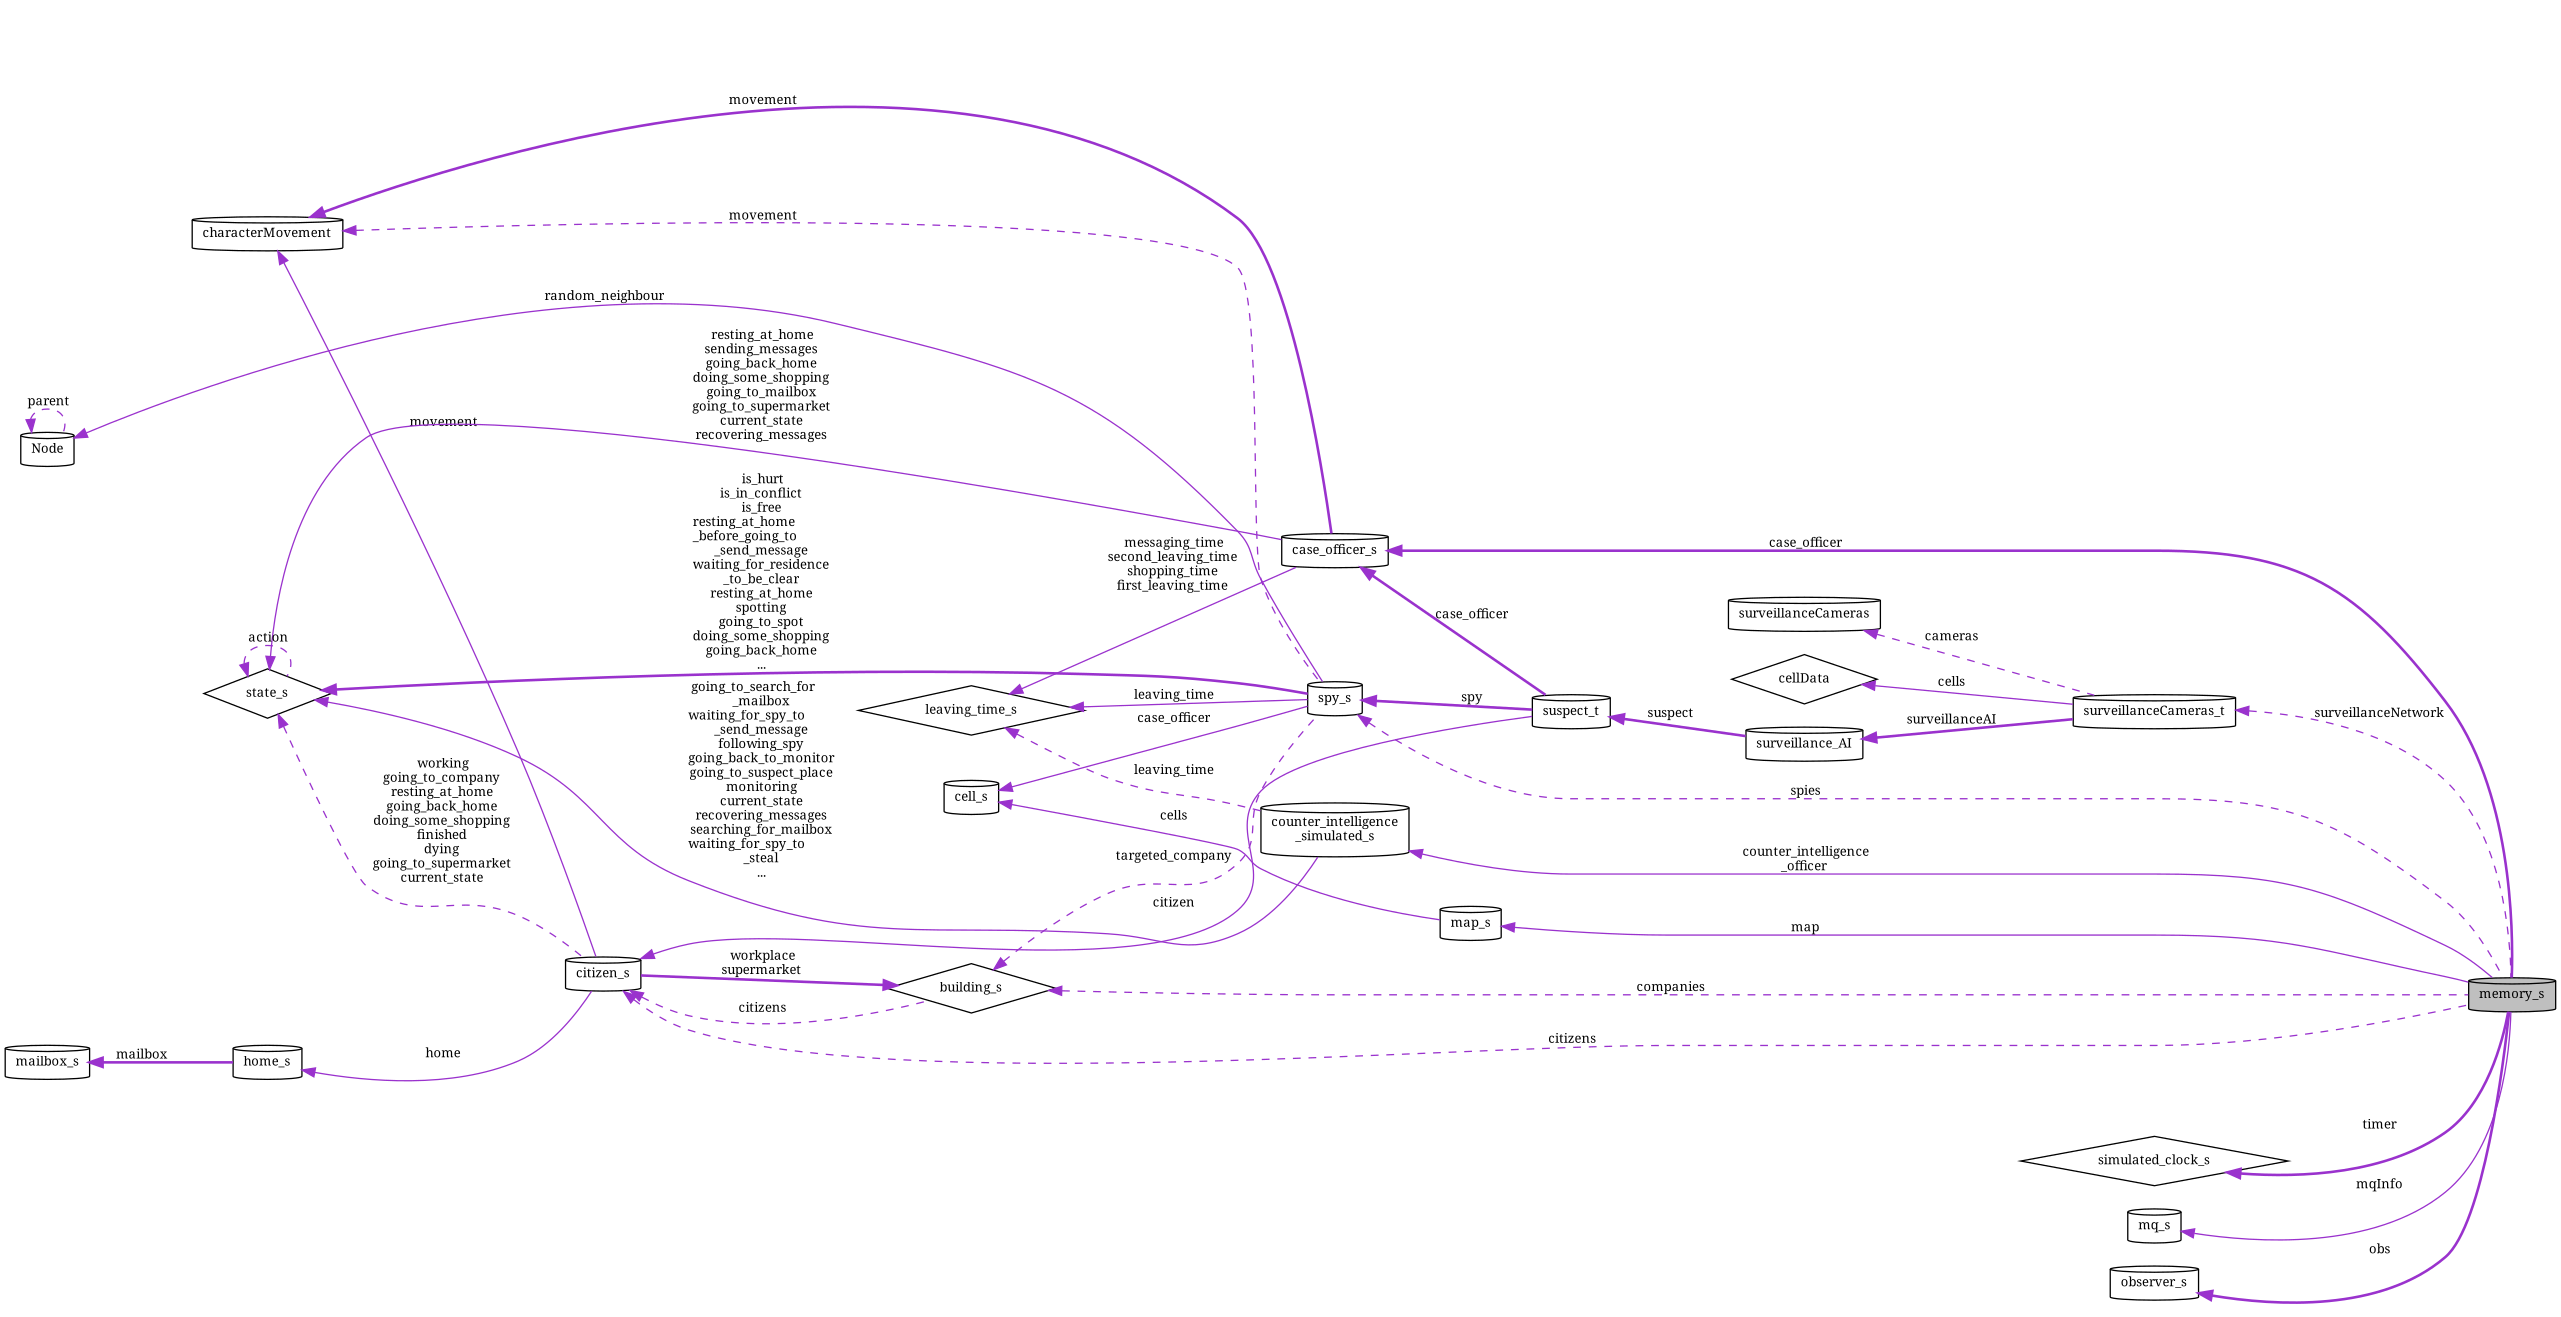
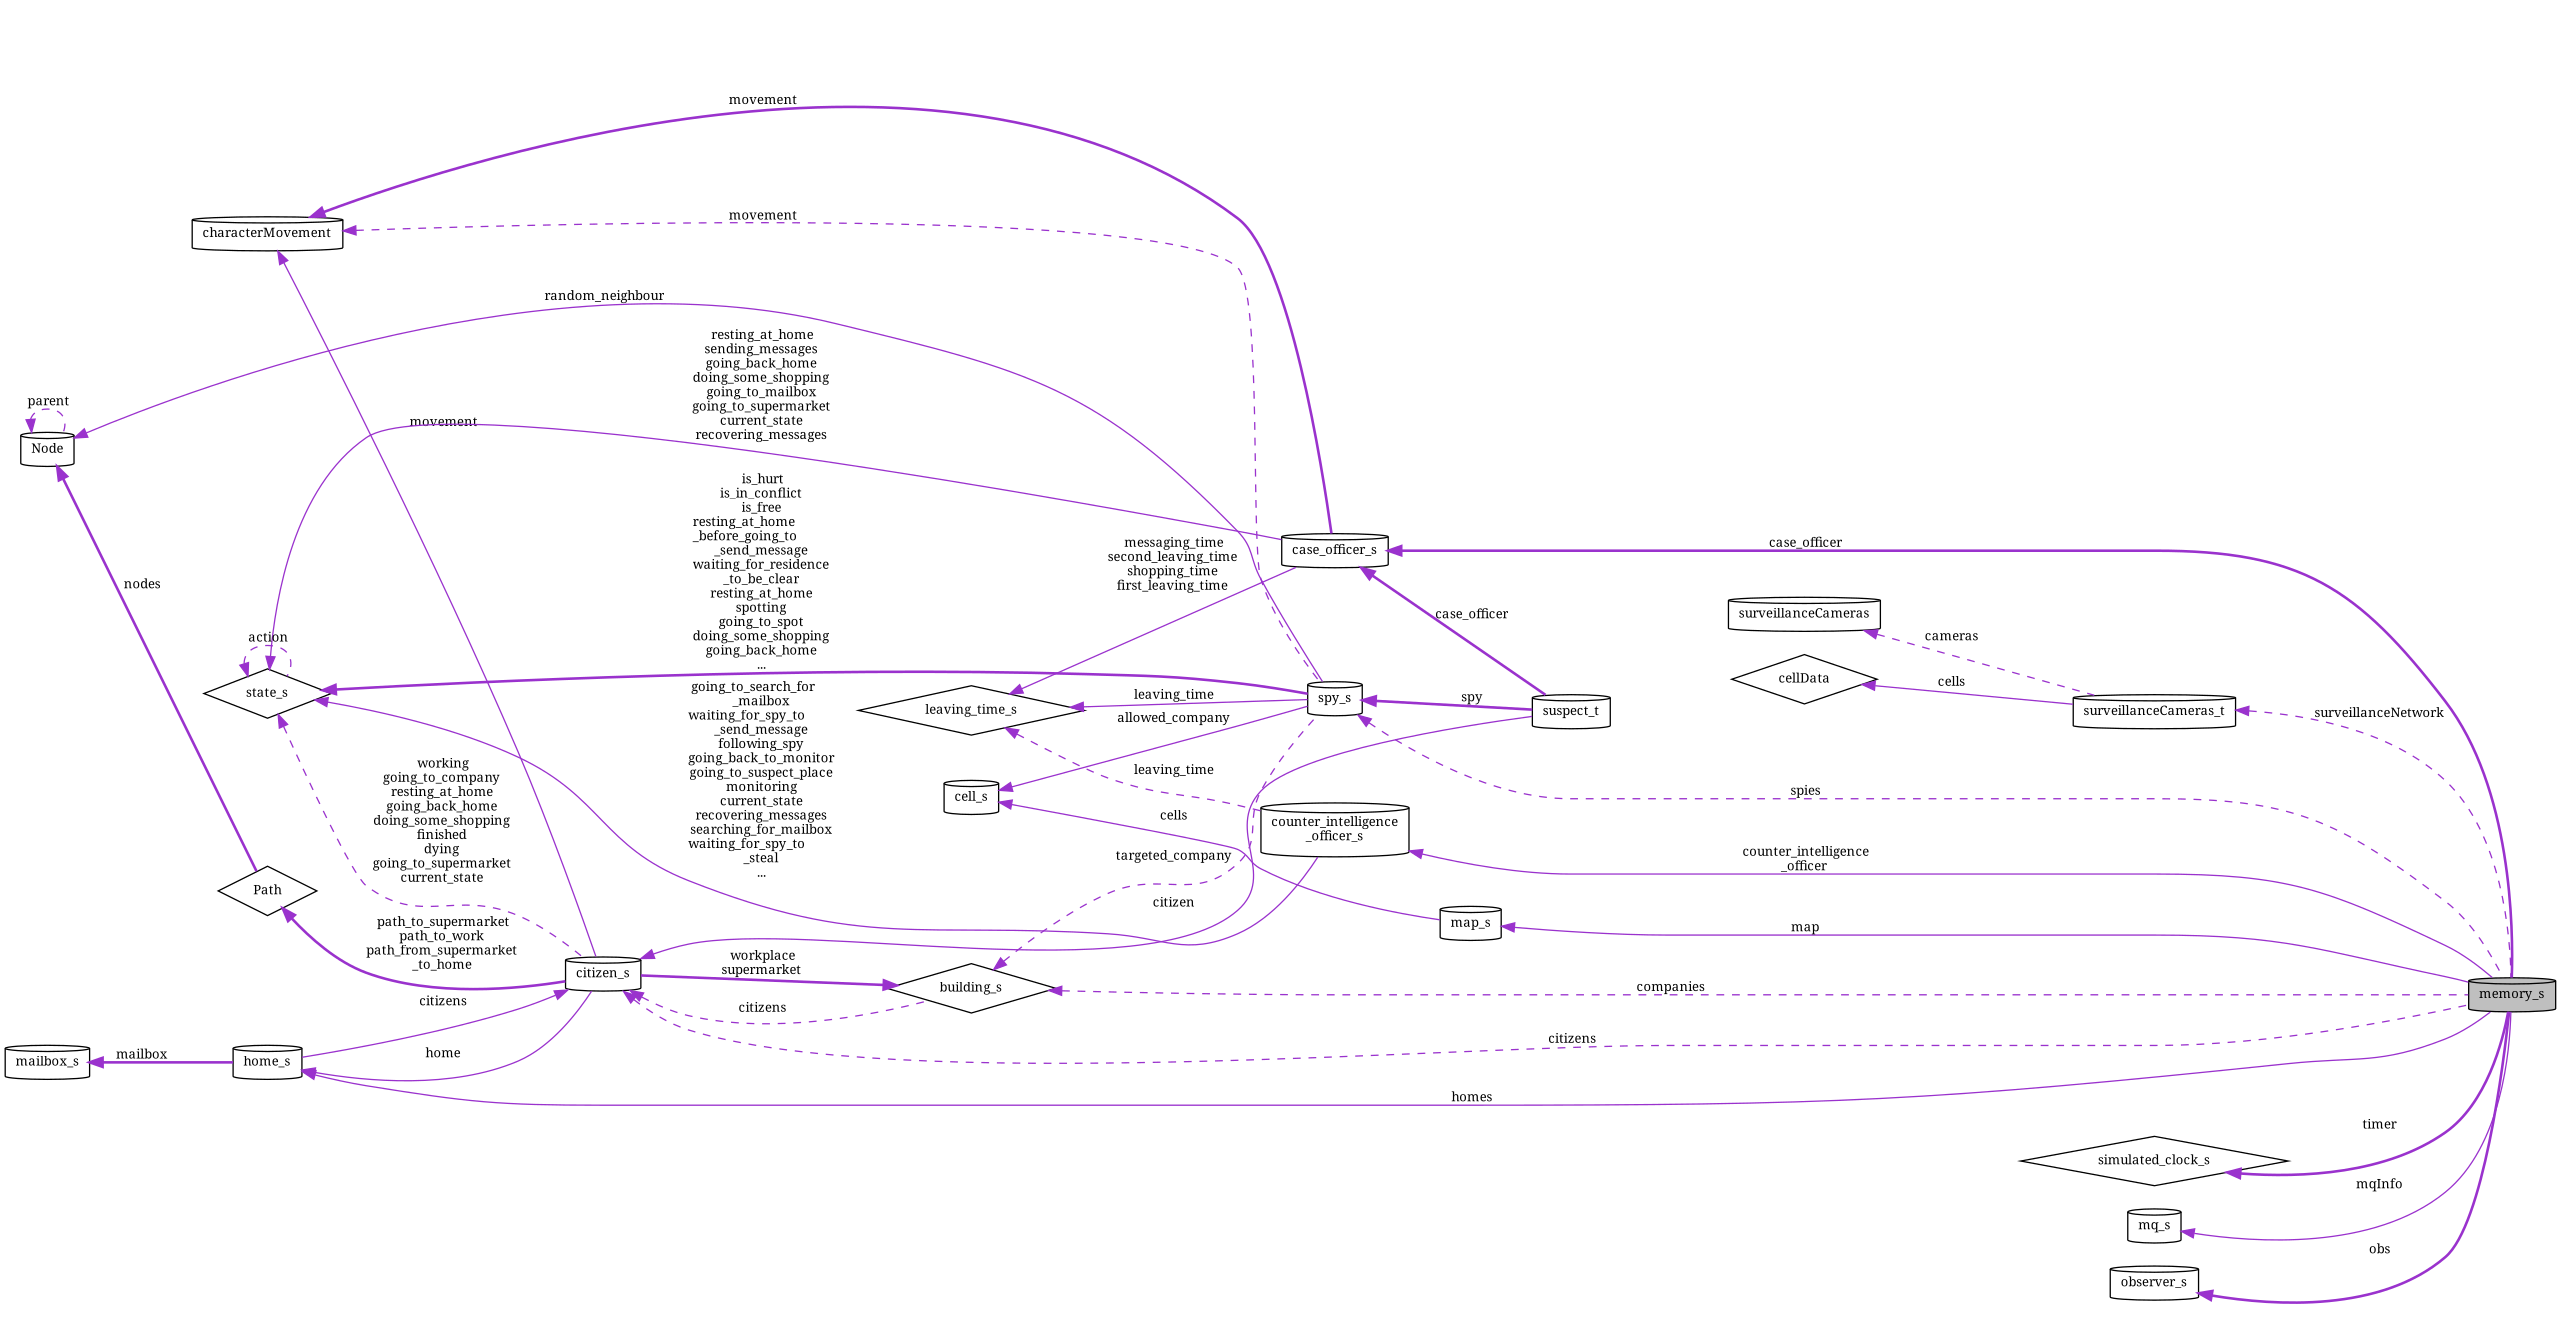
(1173, 719) -> (1173, 719)
(1804, 744) -> none
(1335, 830) -> (1335, 830)
none -> (268, 891)
none -> (430, 1032)
none -> (1408, 1105)
